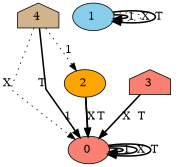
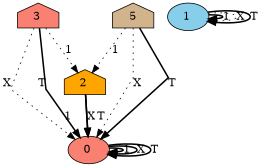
(38, 17) -> (133, 17)
none -> (59, 47)
(85, 83) -> (85, 83)
